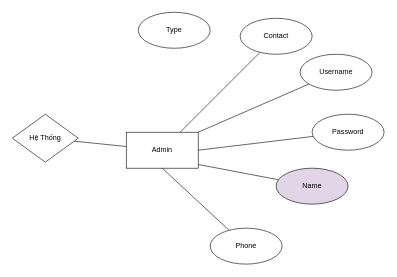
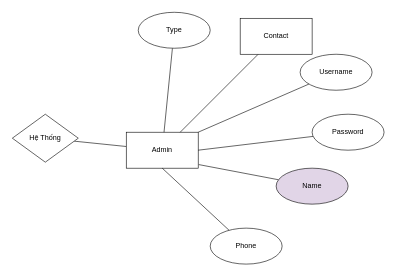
(276, 36) -> (276, 36)
none -> (168, 90)
